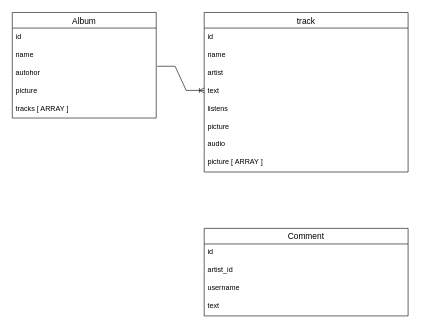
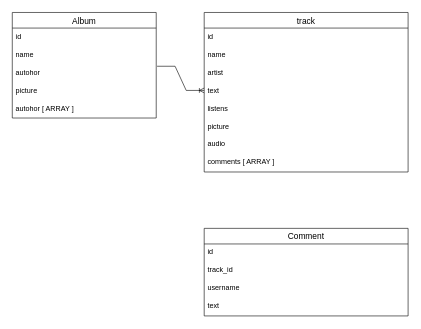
(45, 108) -> (47, 108)
(238, 162) -> (241, 162)
(224, 270) -> (223, 270)
